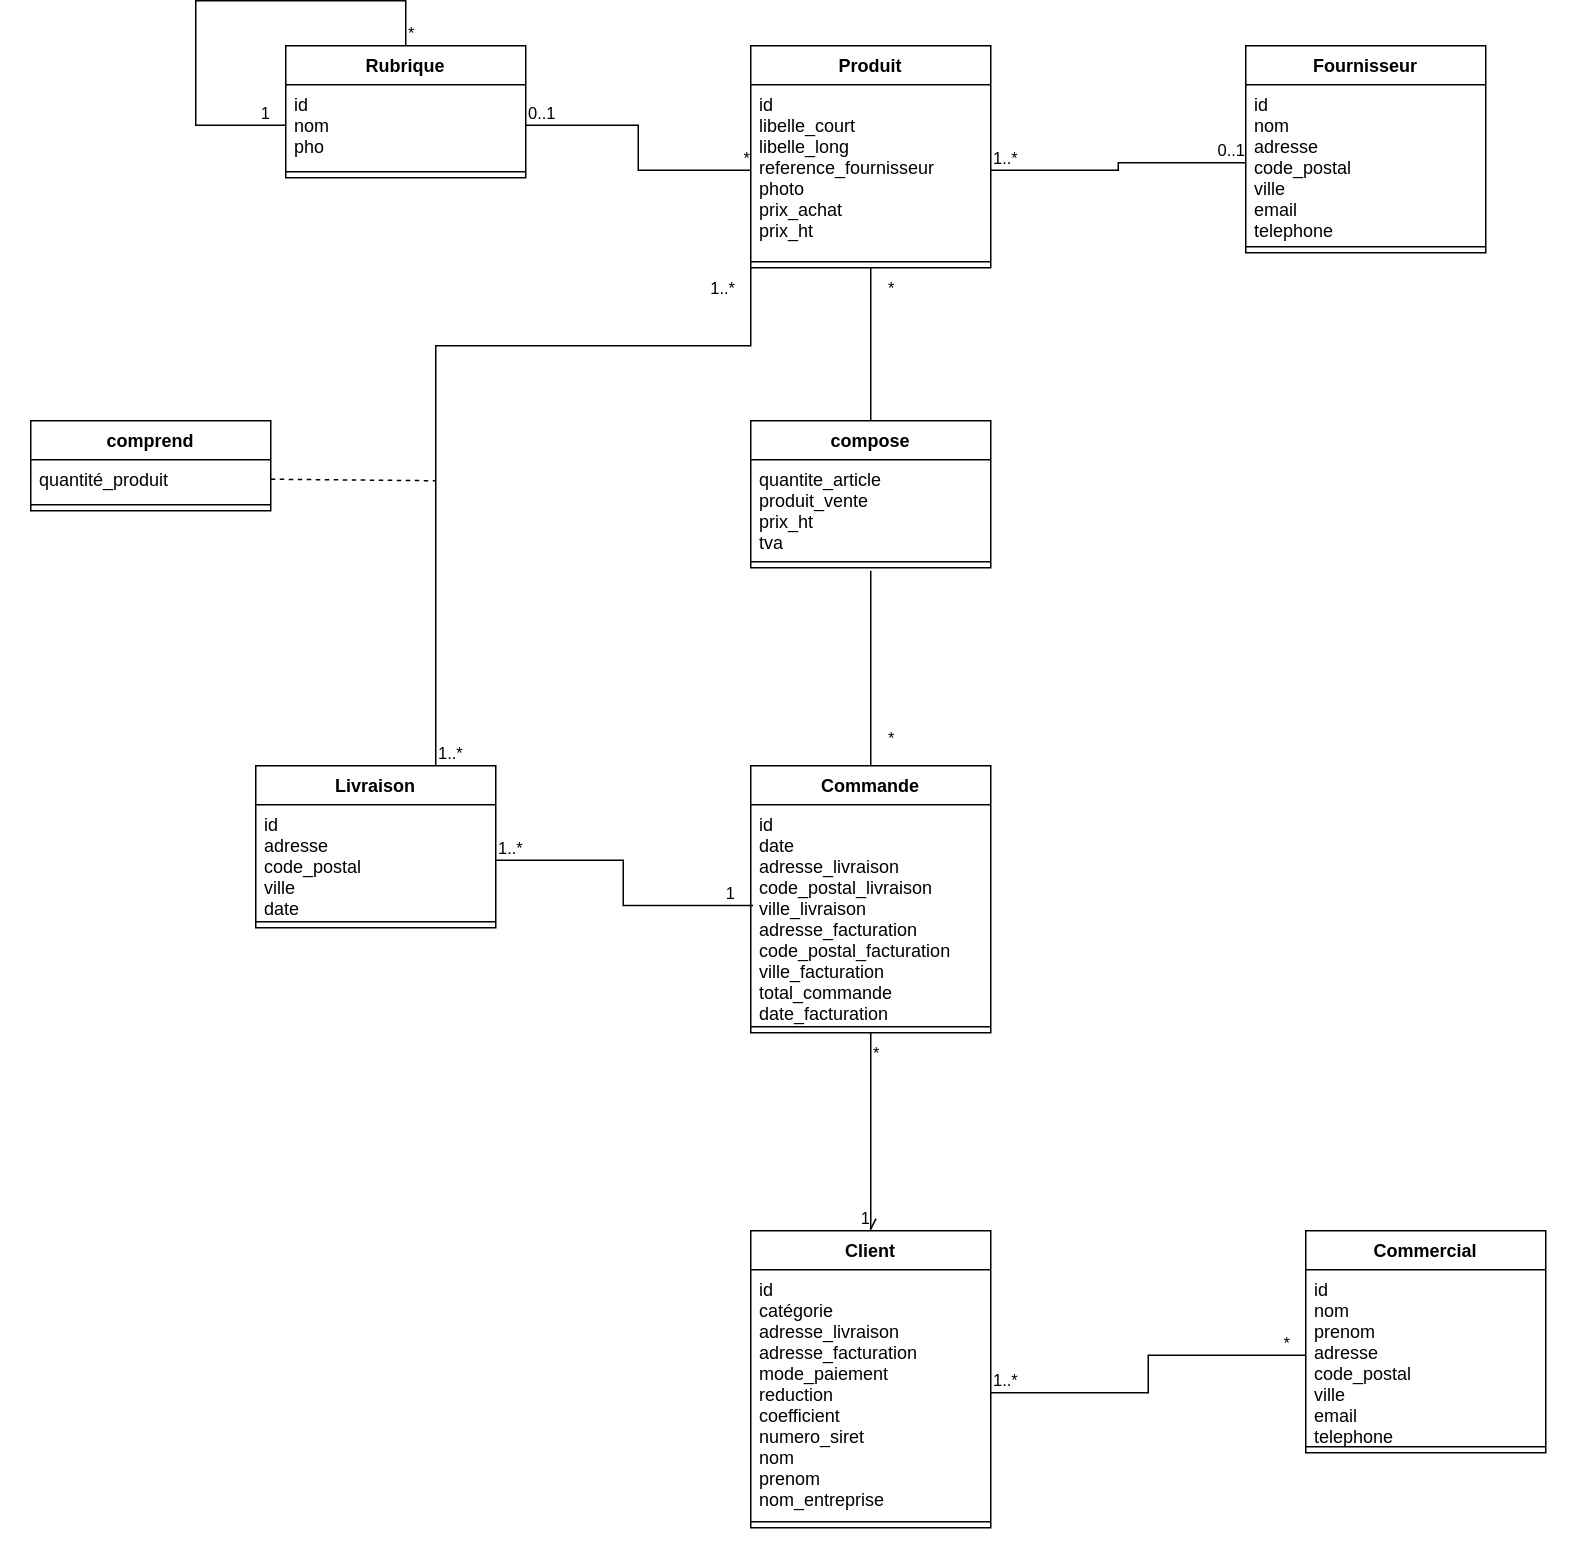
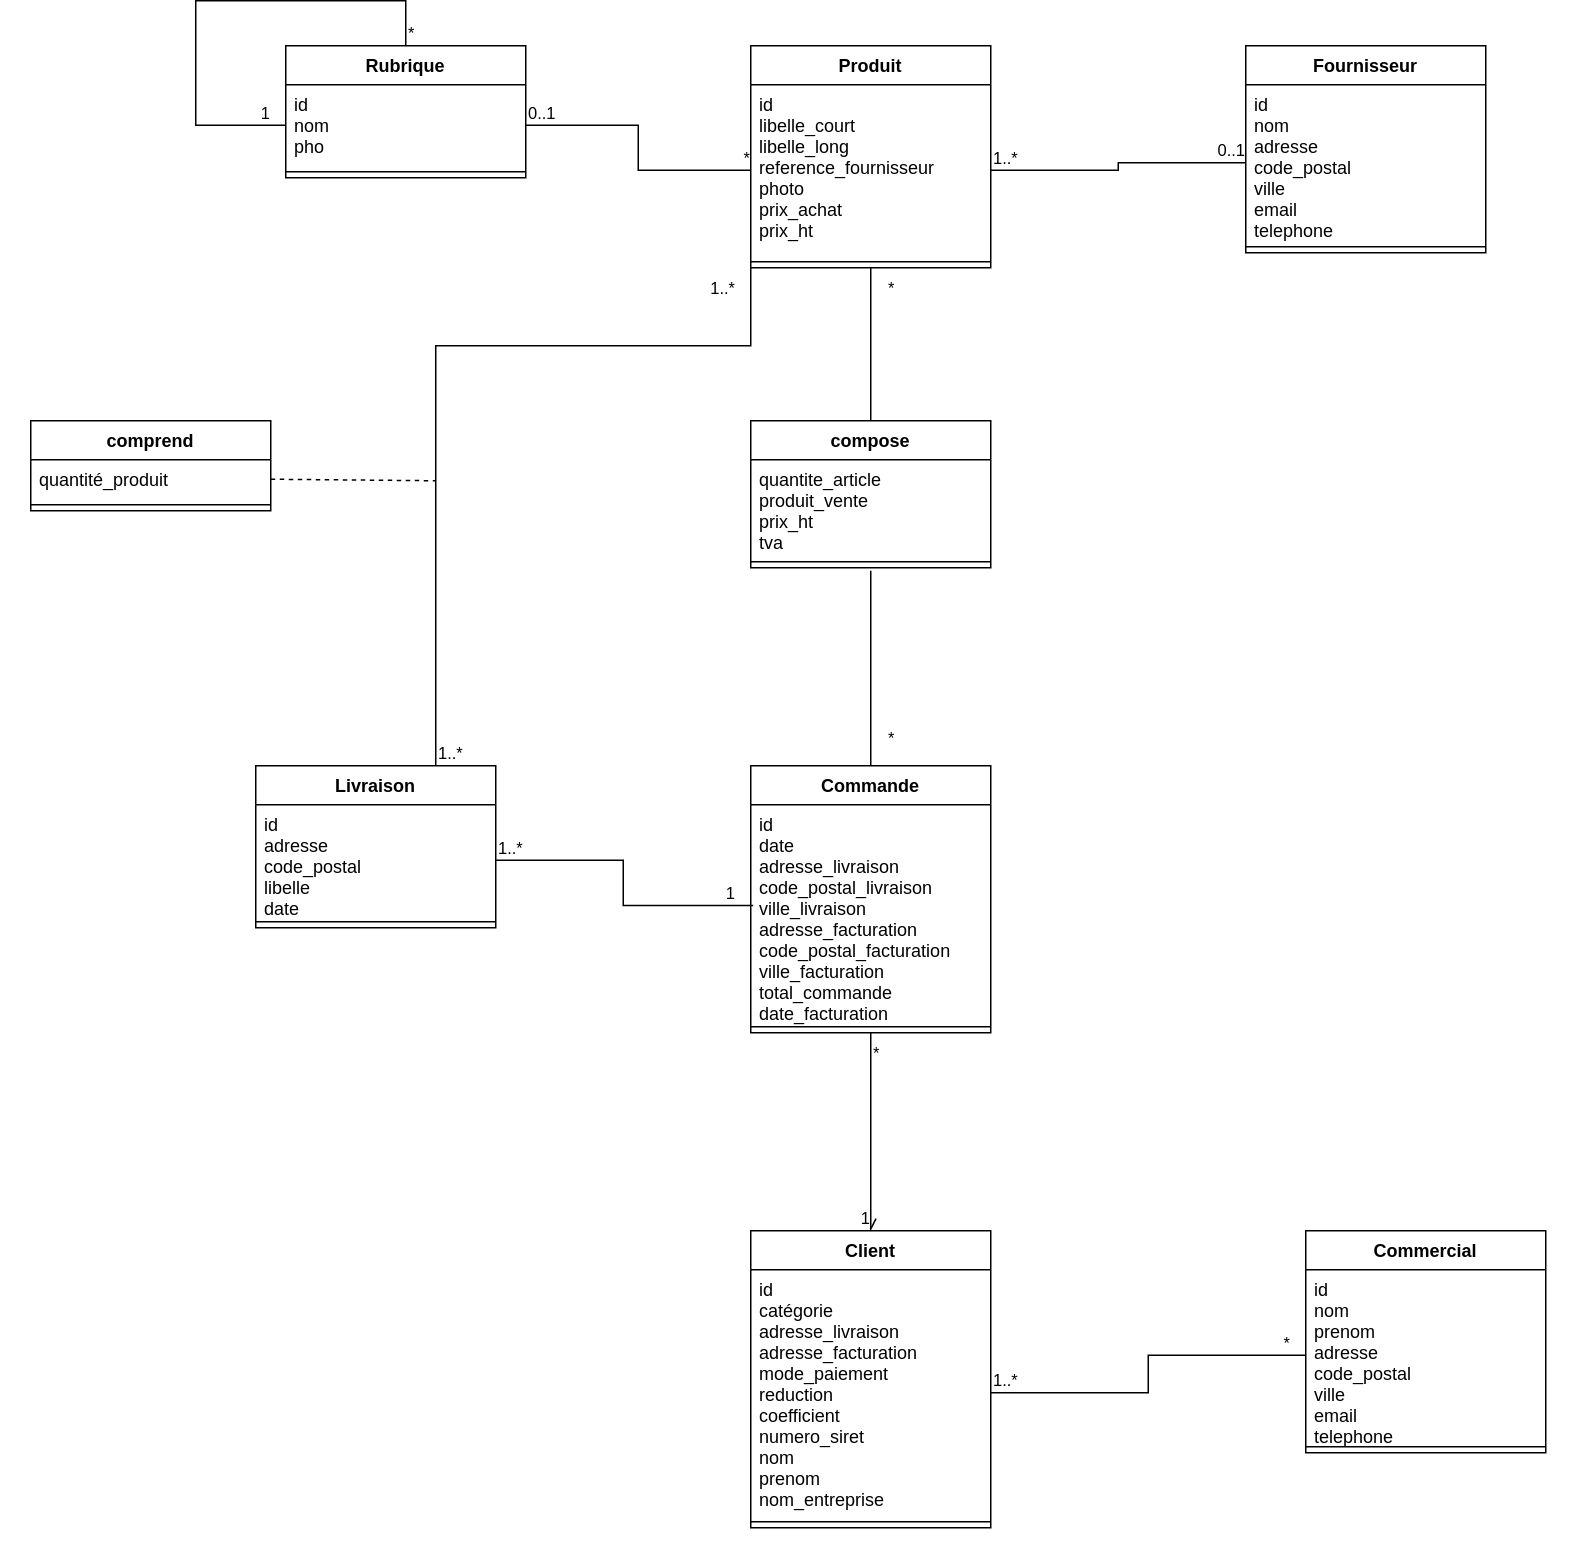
(272, 825) -> (272, 825)
